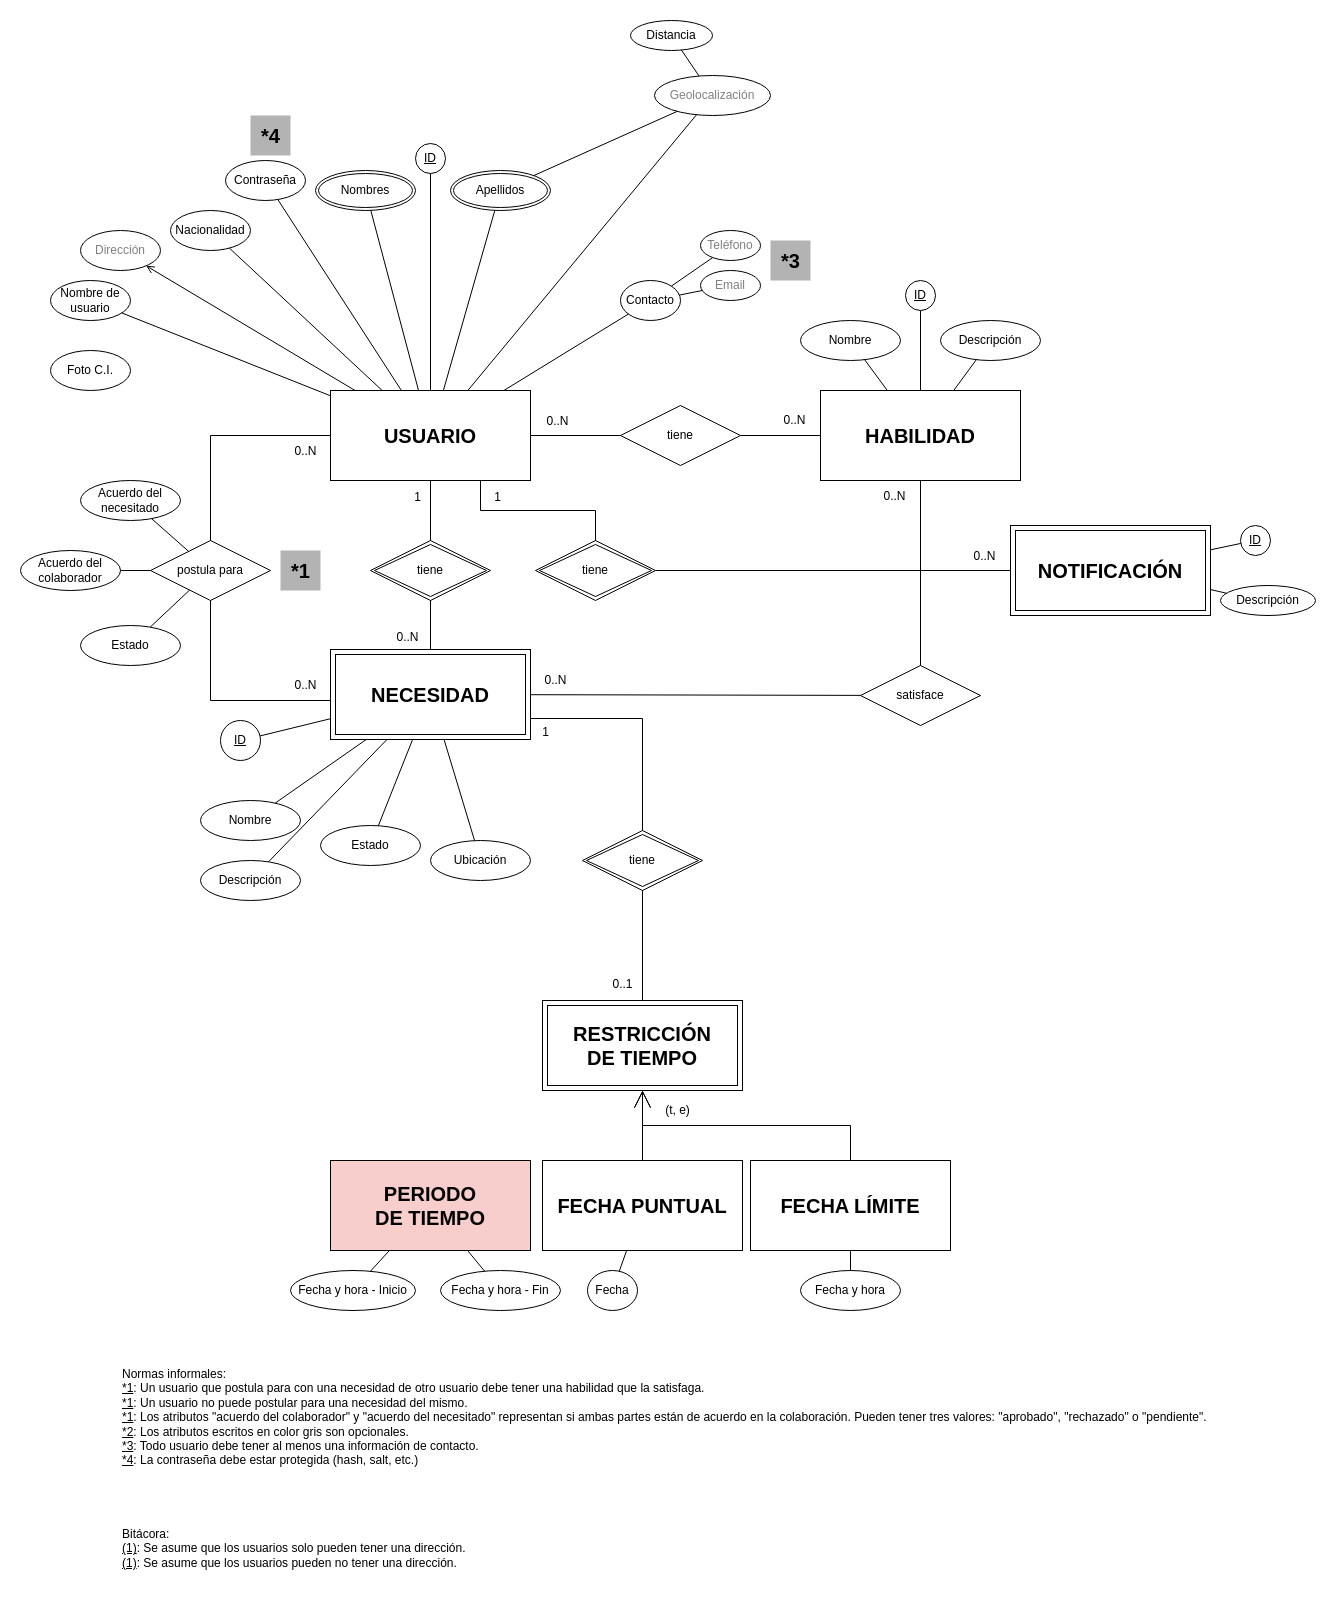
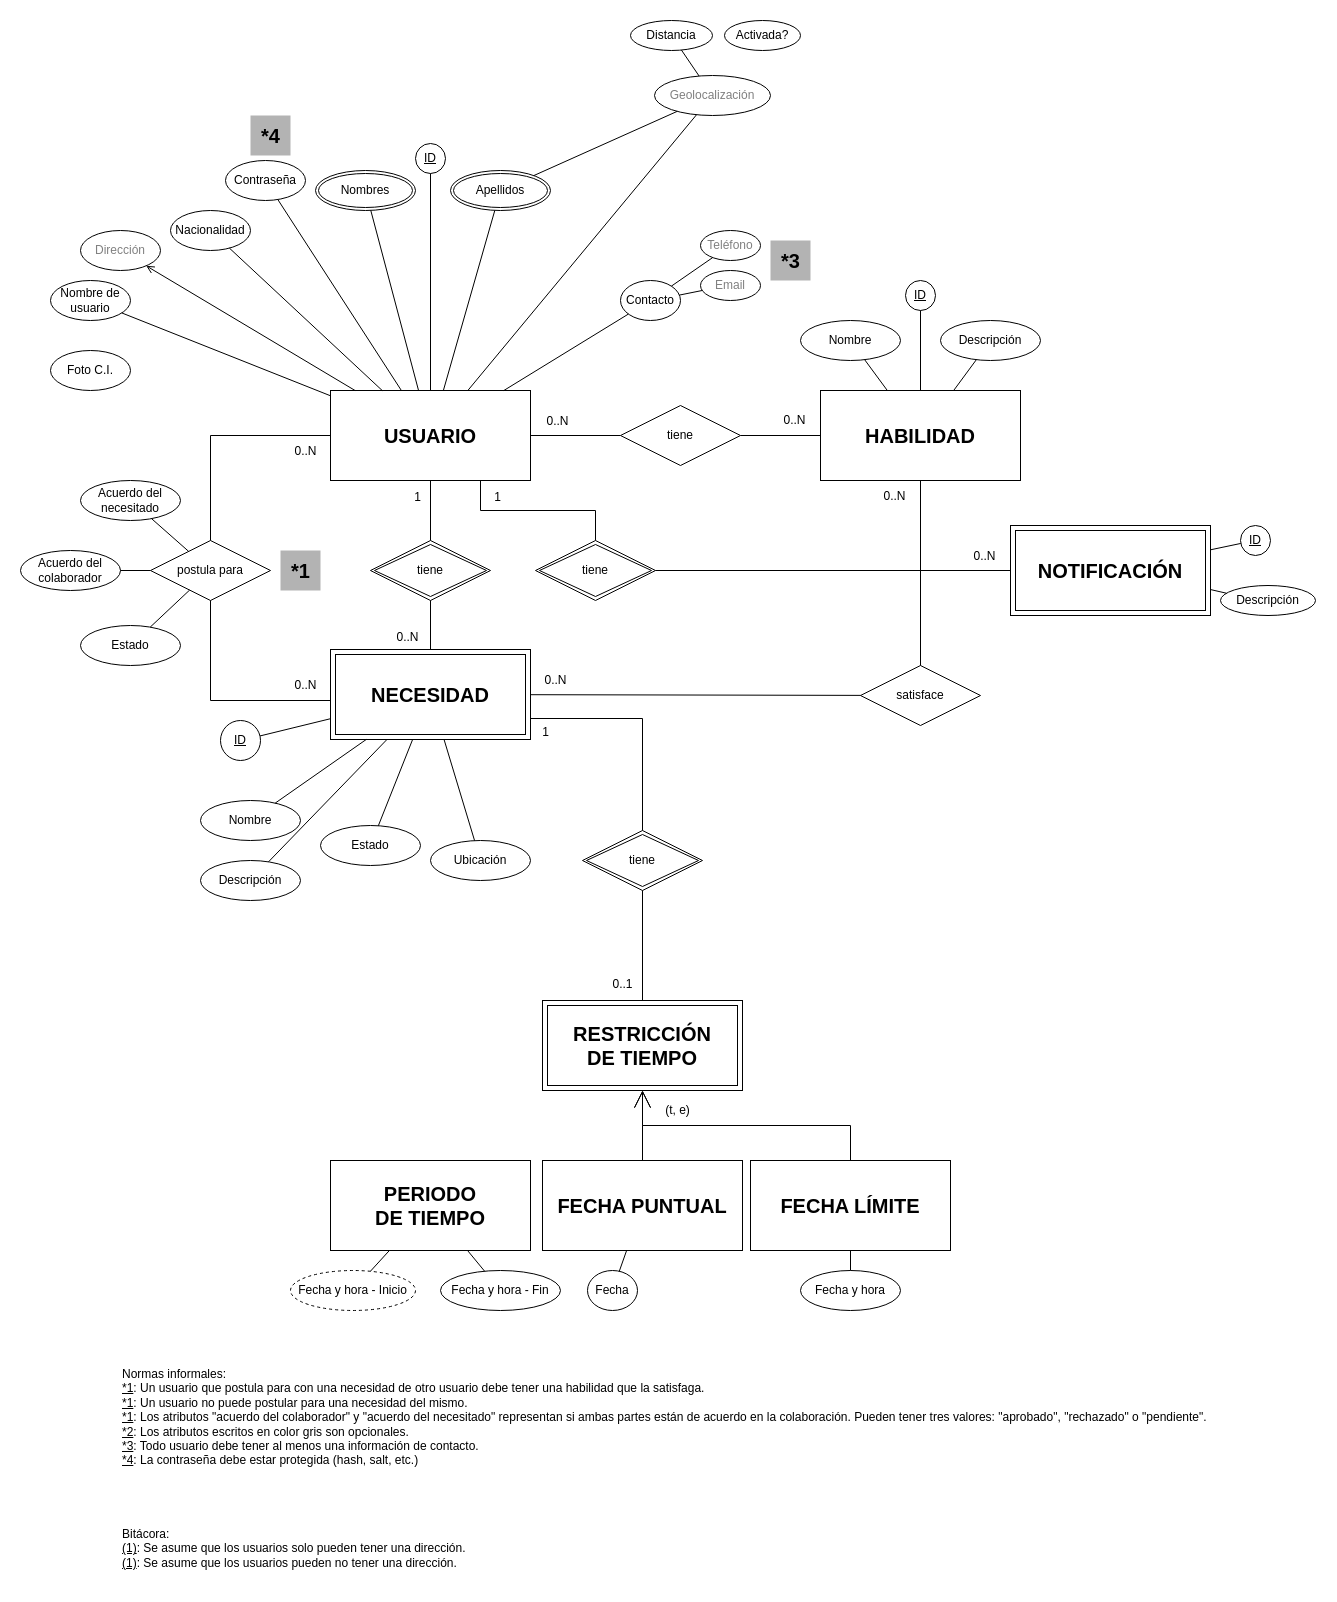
none -> (763, 36)
(431, 1206) -> (431, 1206)
(353, 1291) -> (353, 1291)
